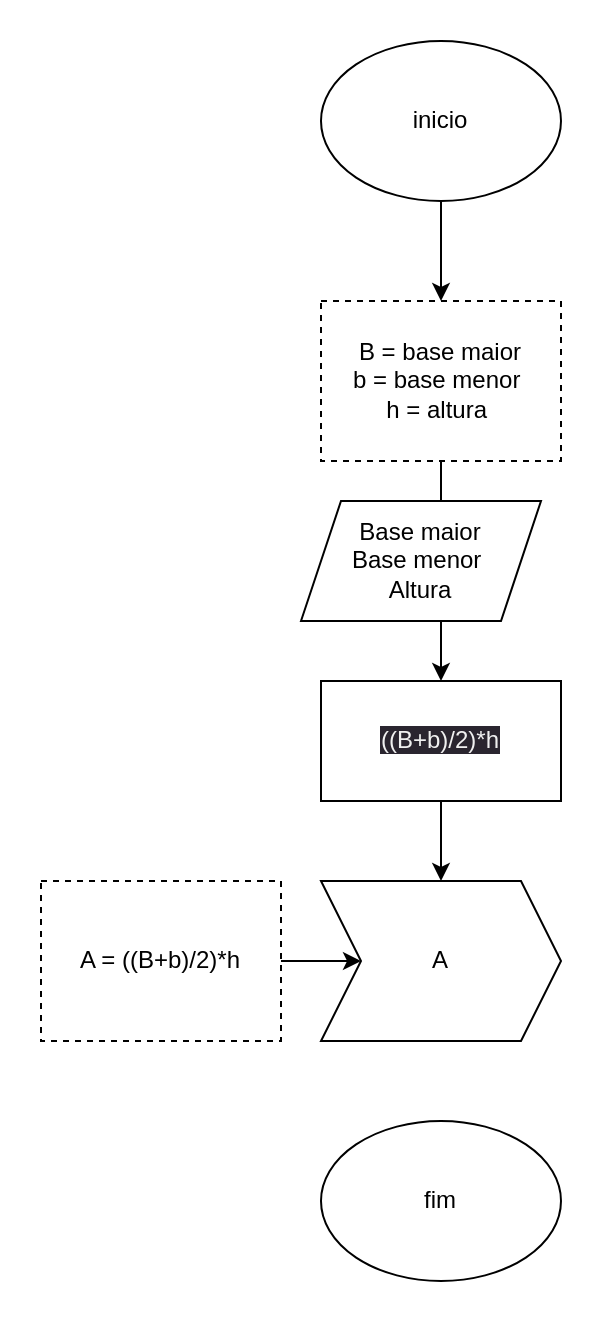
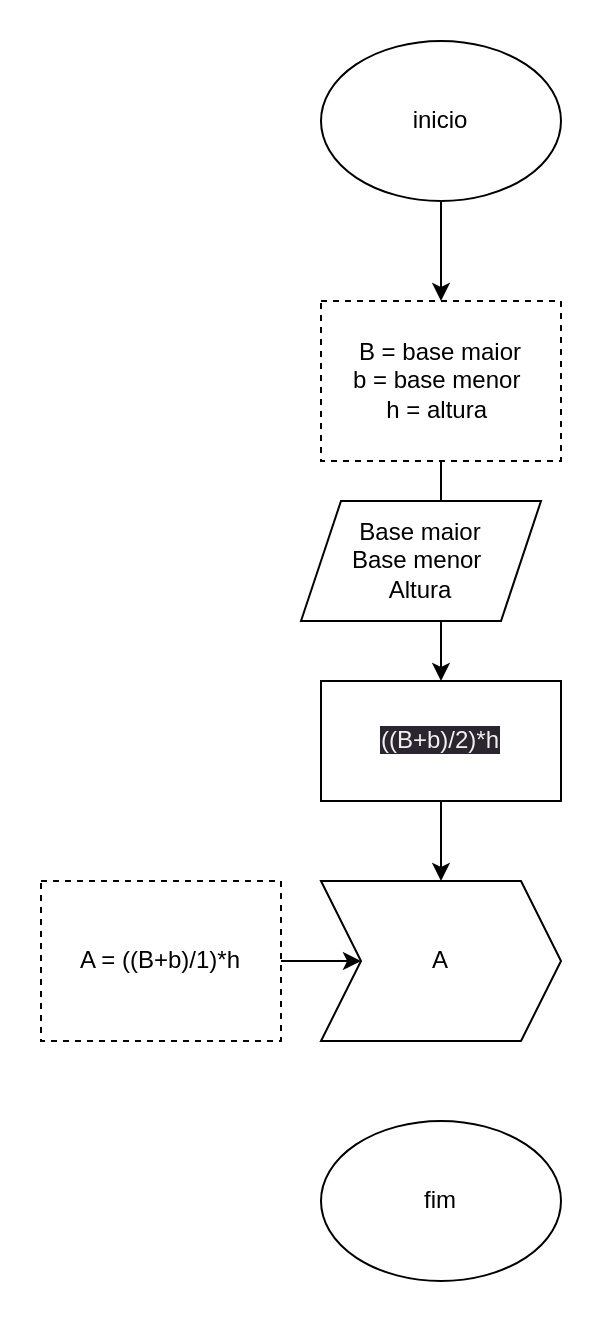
(161, 961) -> (161, 961)
